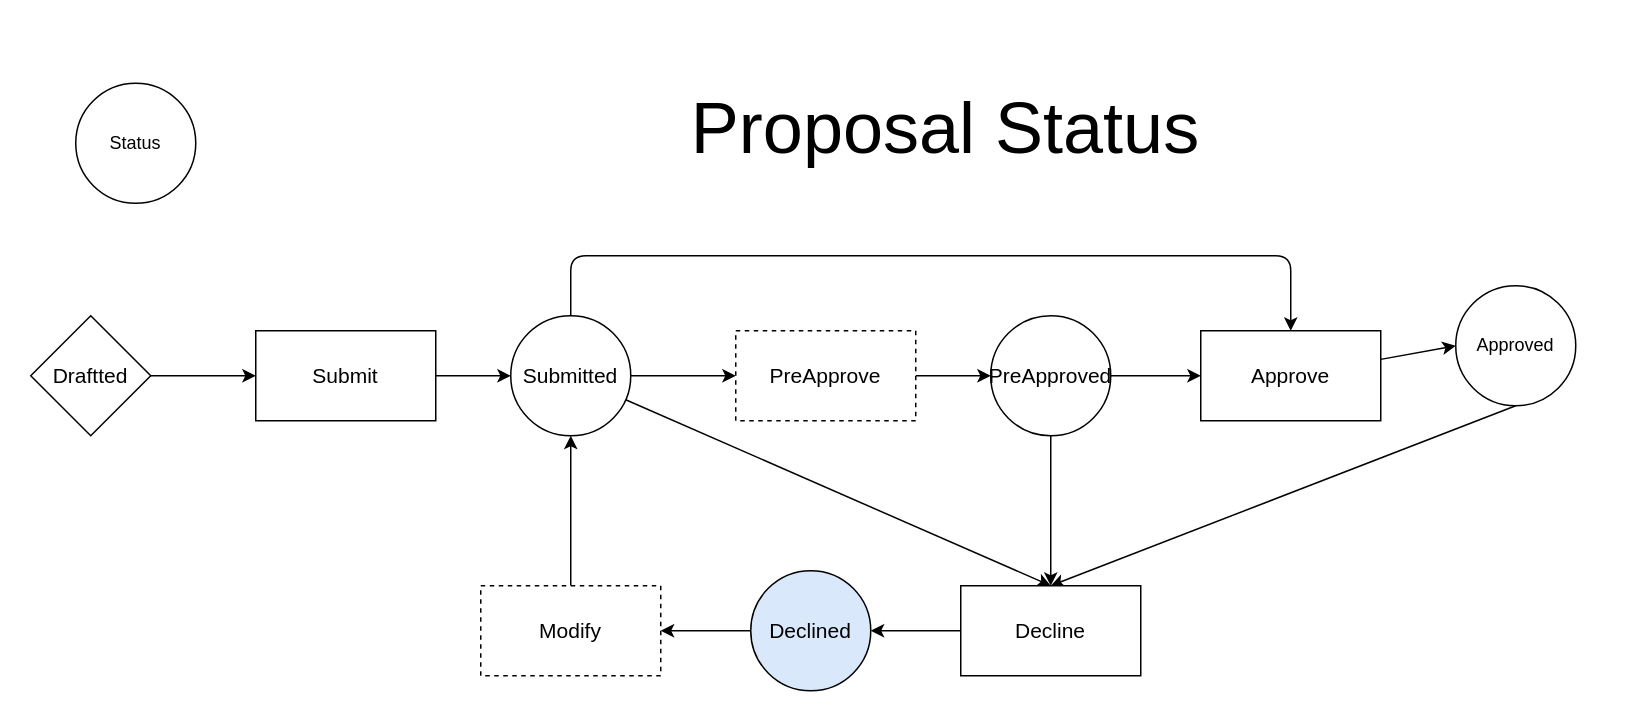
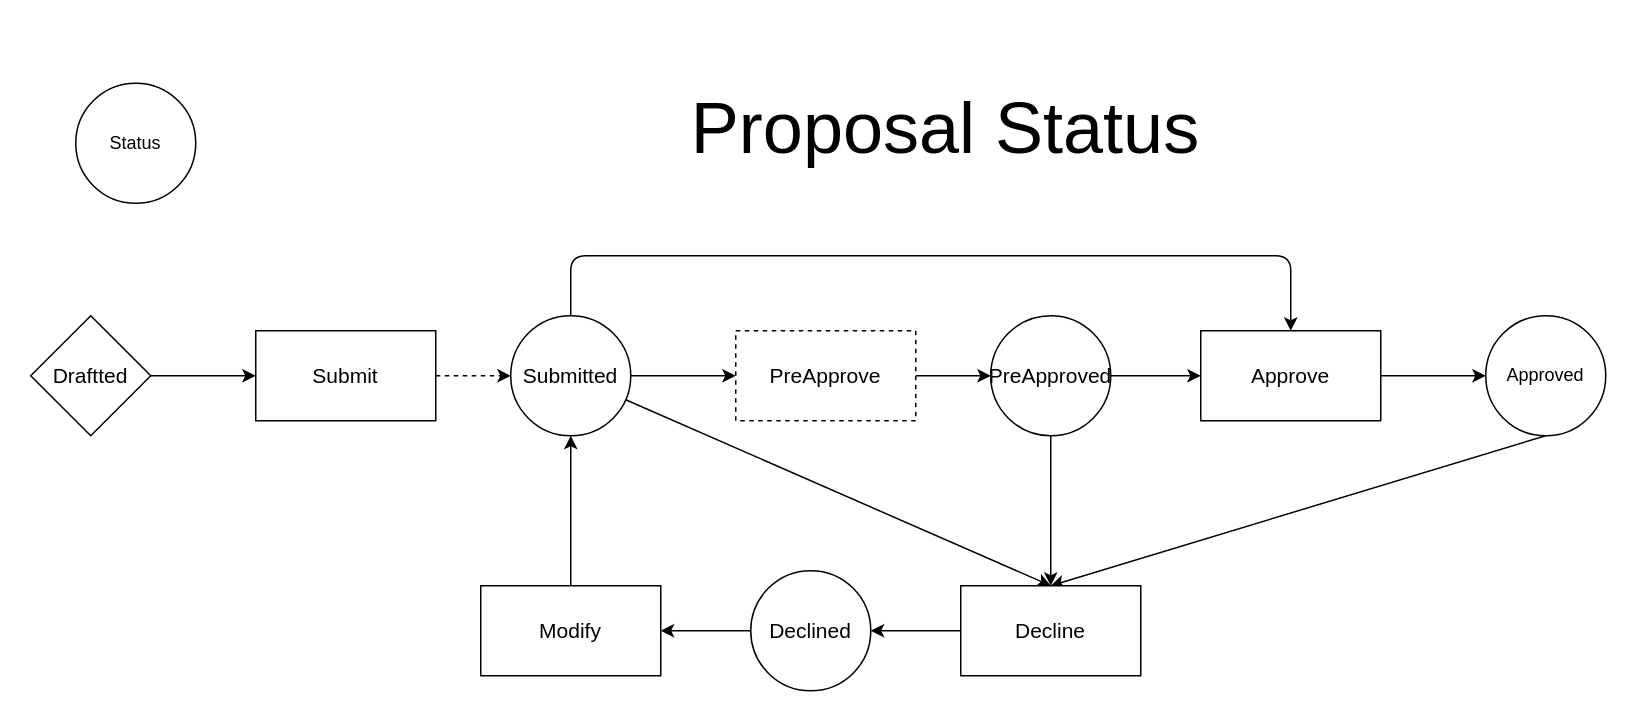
(1516, 346) -> (1546, 376)
(469, 376) -> (469, 376)
(571, 631) -> (571, 631)
(811, 631) -> (811, 631)
